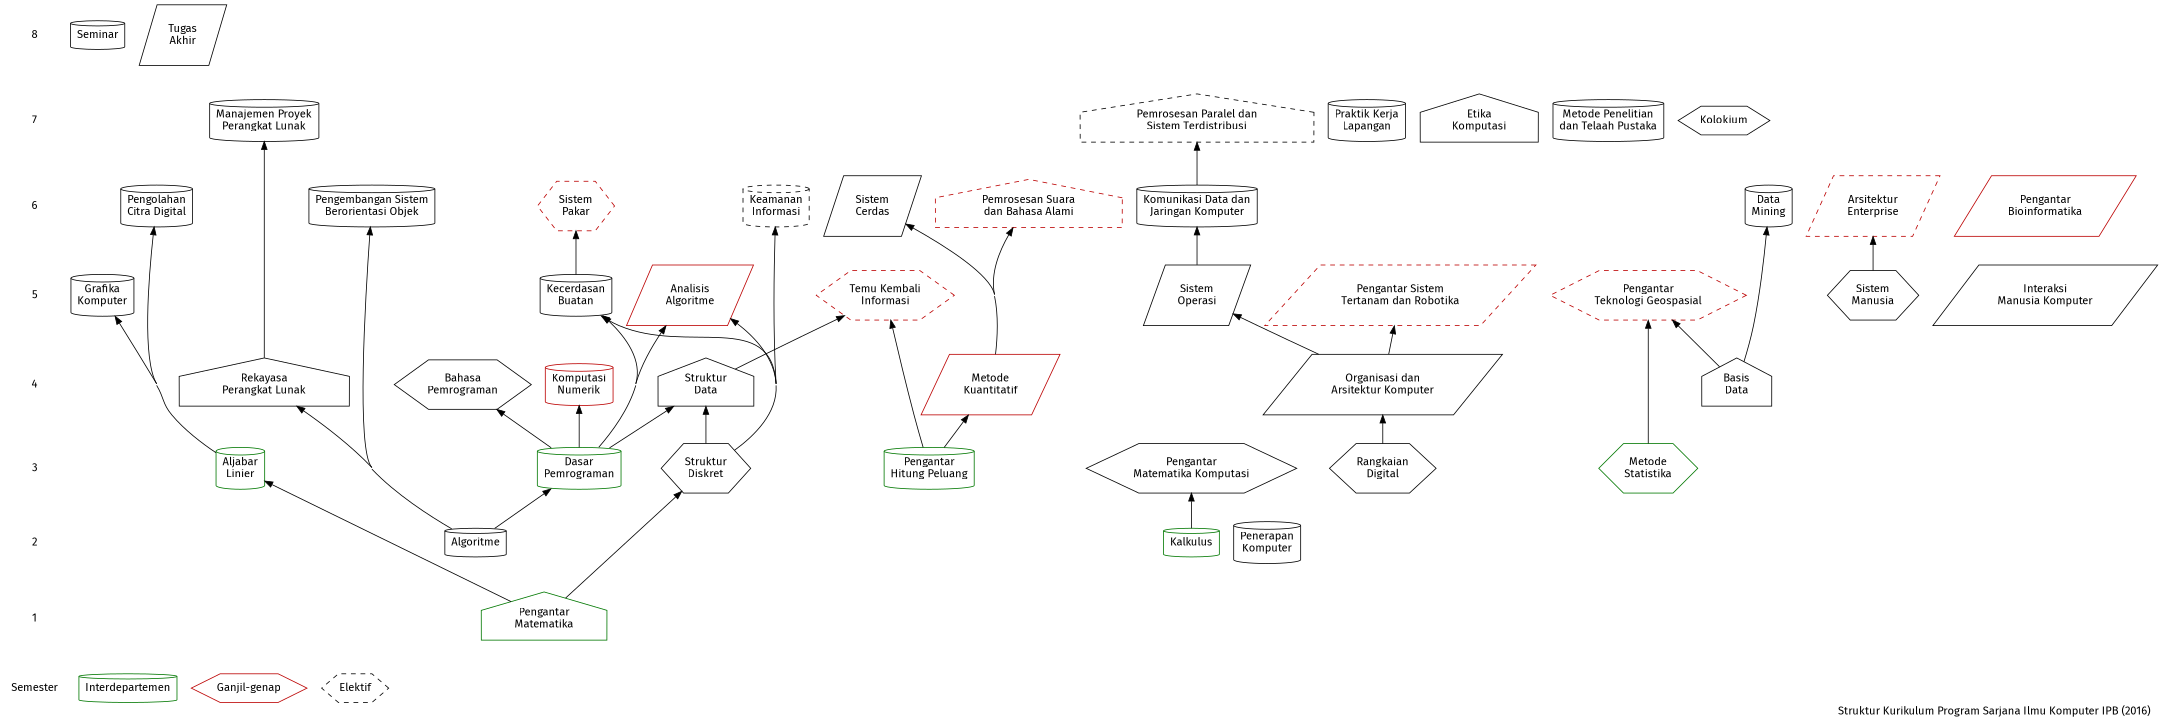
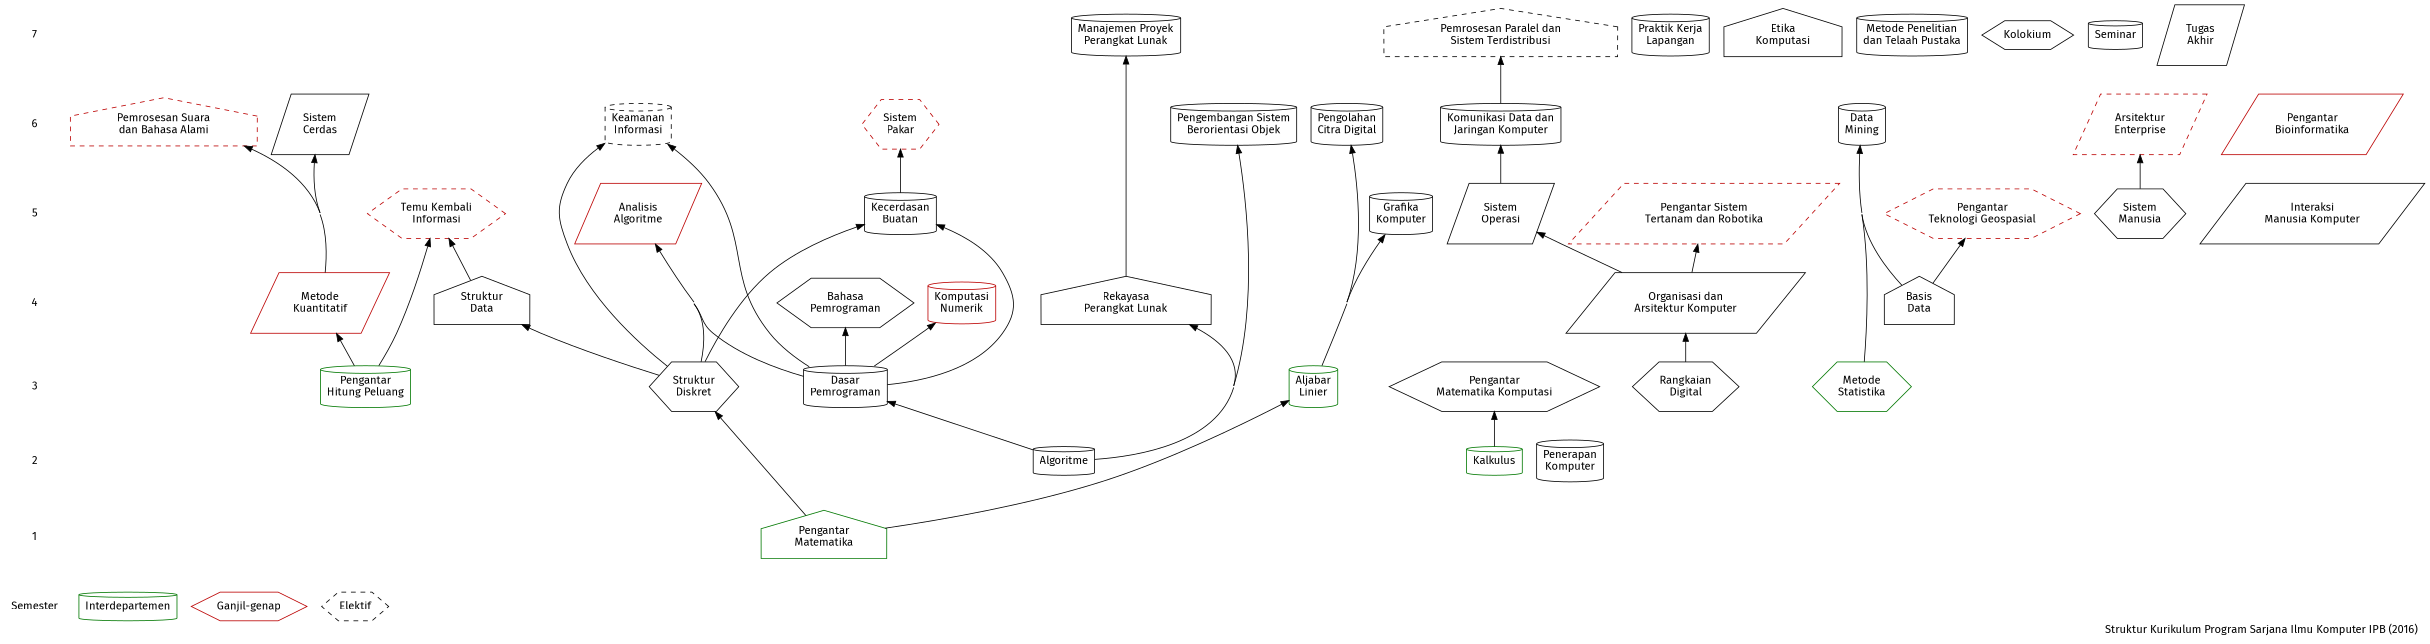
(35, 35) -> none
(1648, 386) -> (1859, 183)
(638, 429) -> (739, 260)
(579, 468) -> (845, 387)
